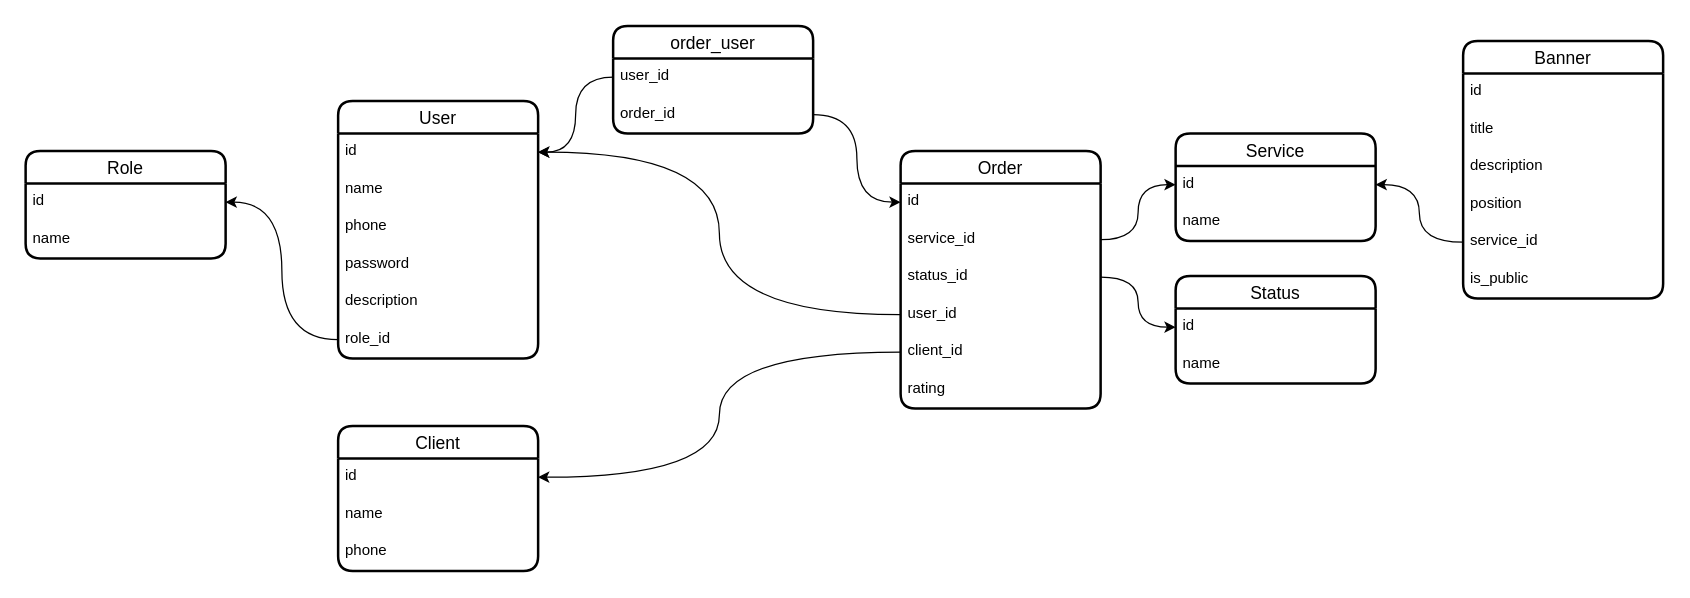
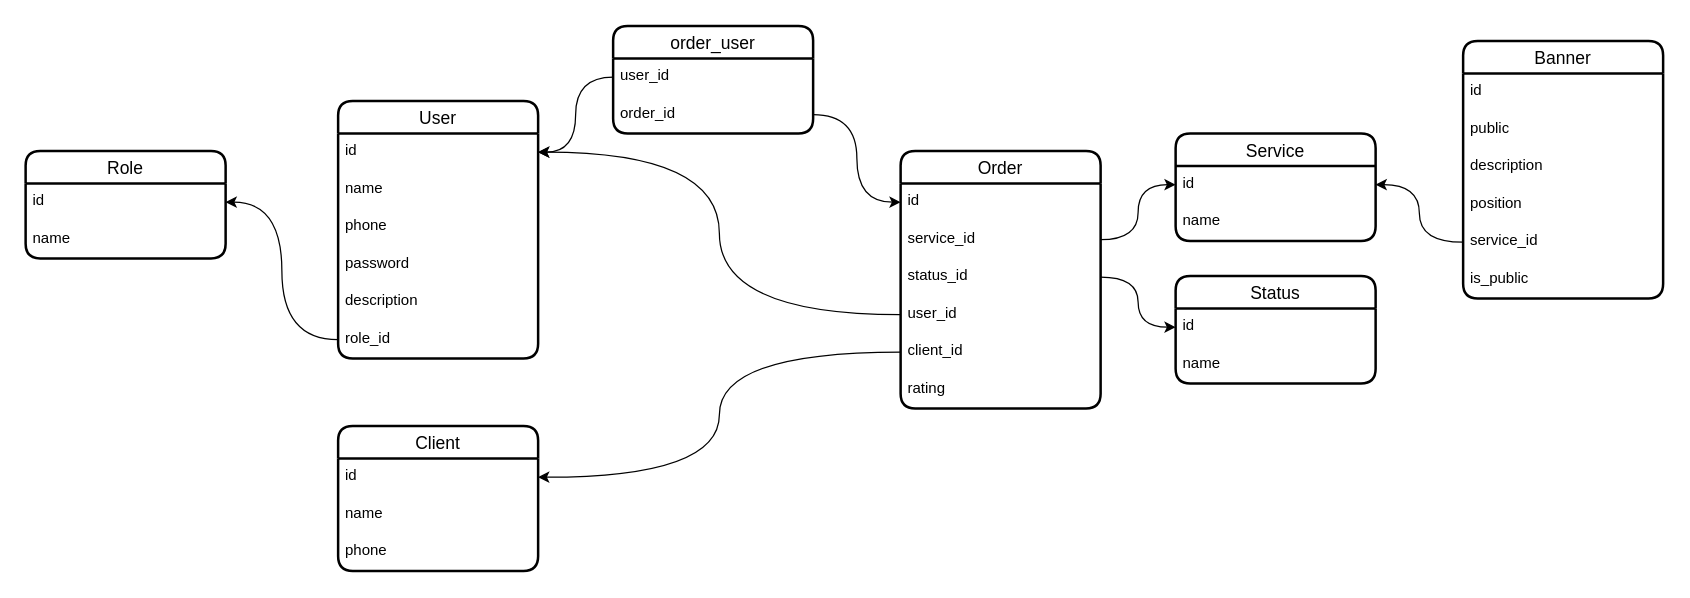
(1488, 128) -> (1492, 128)
